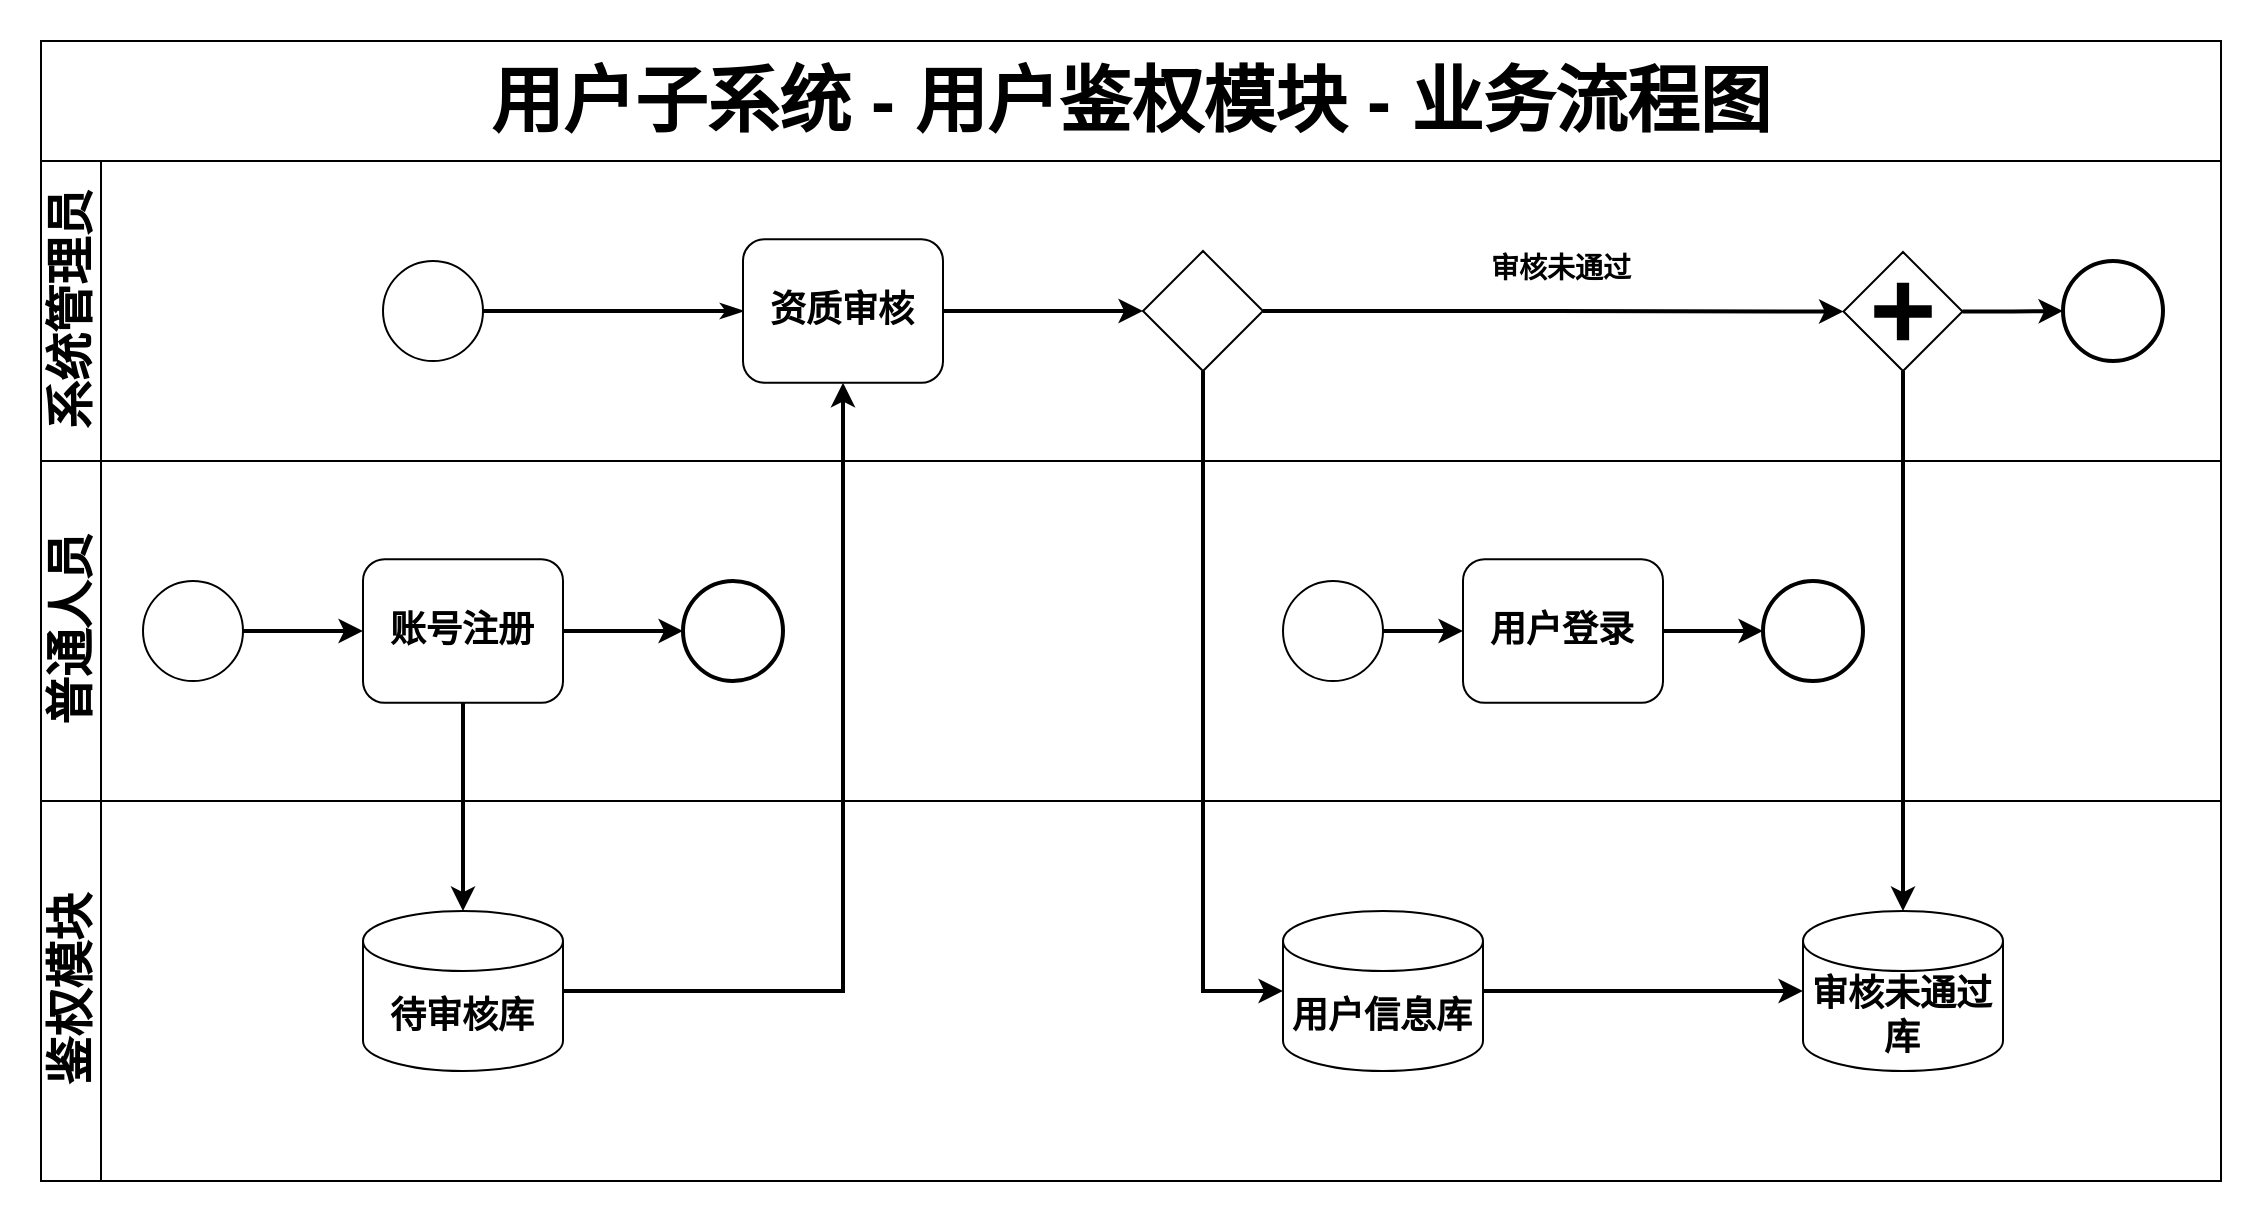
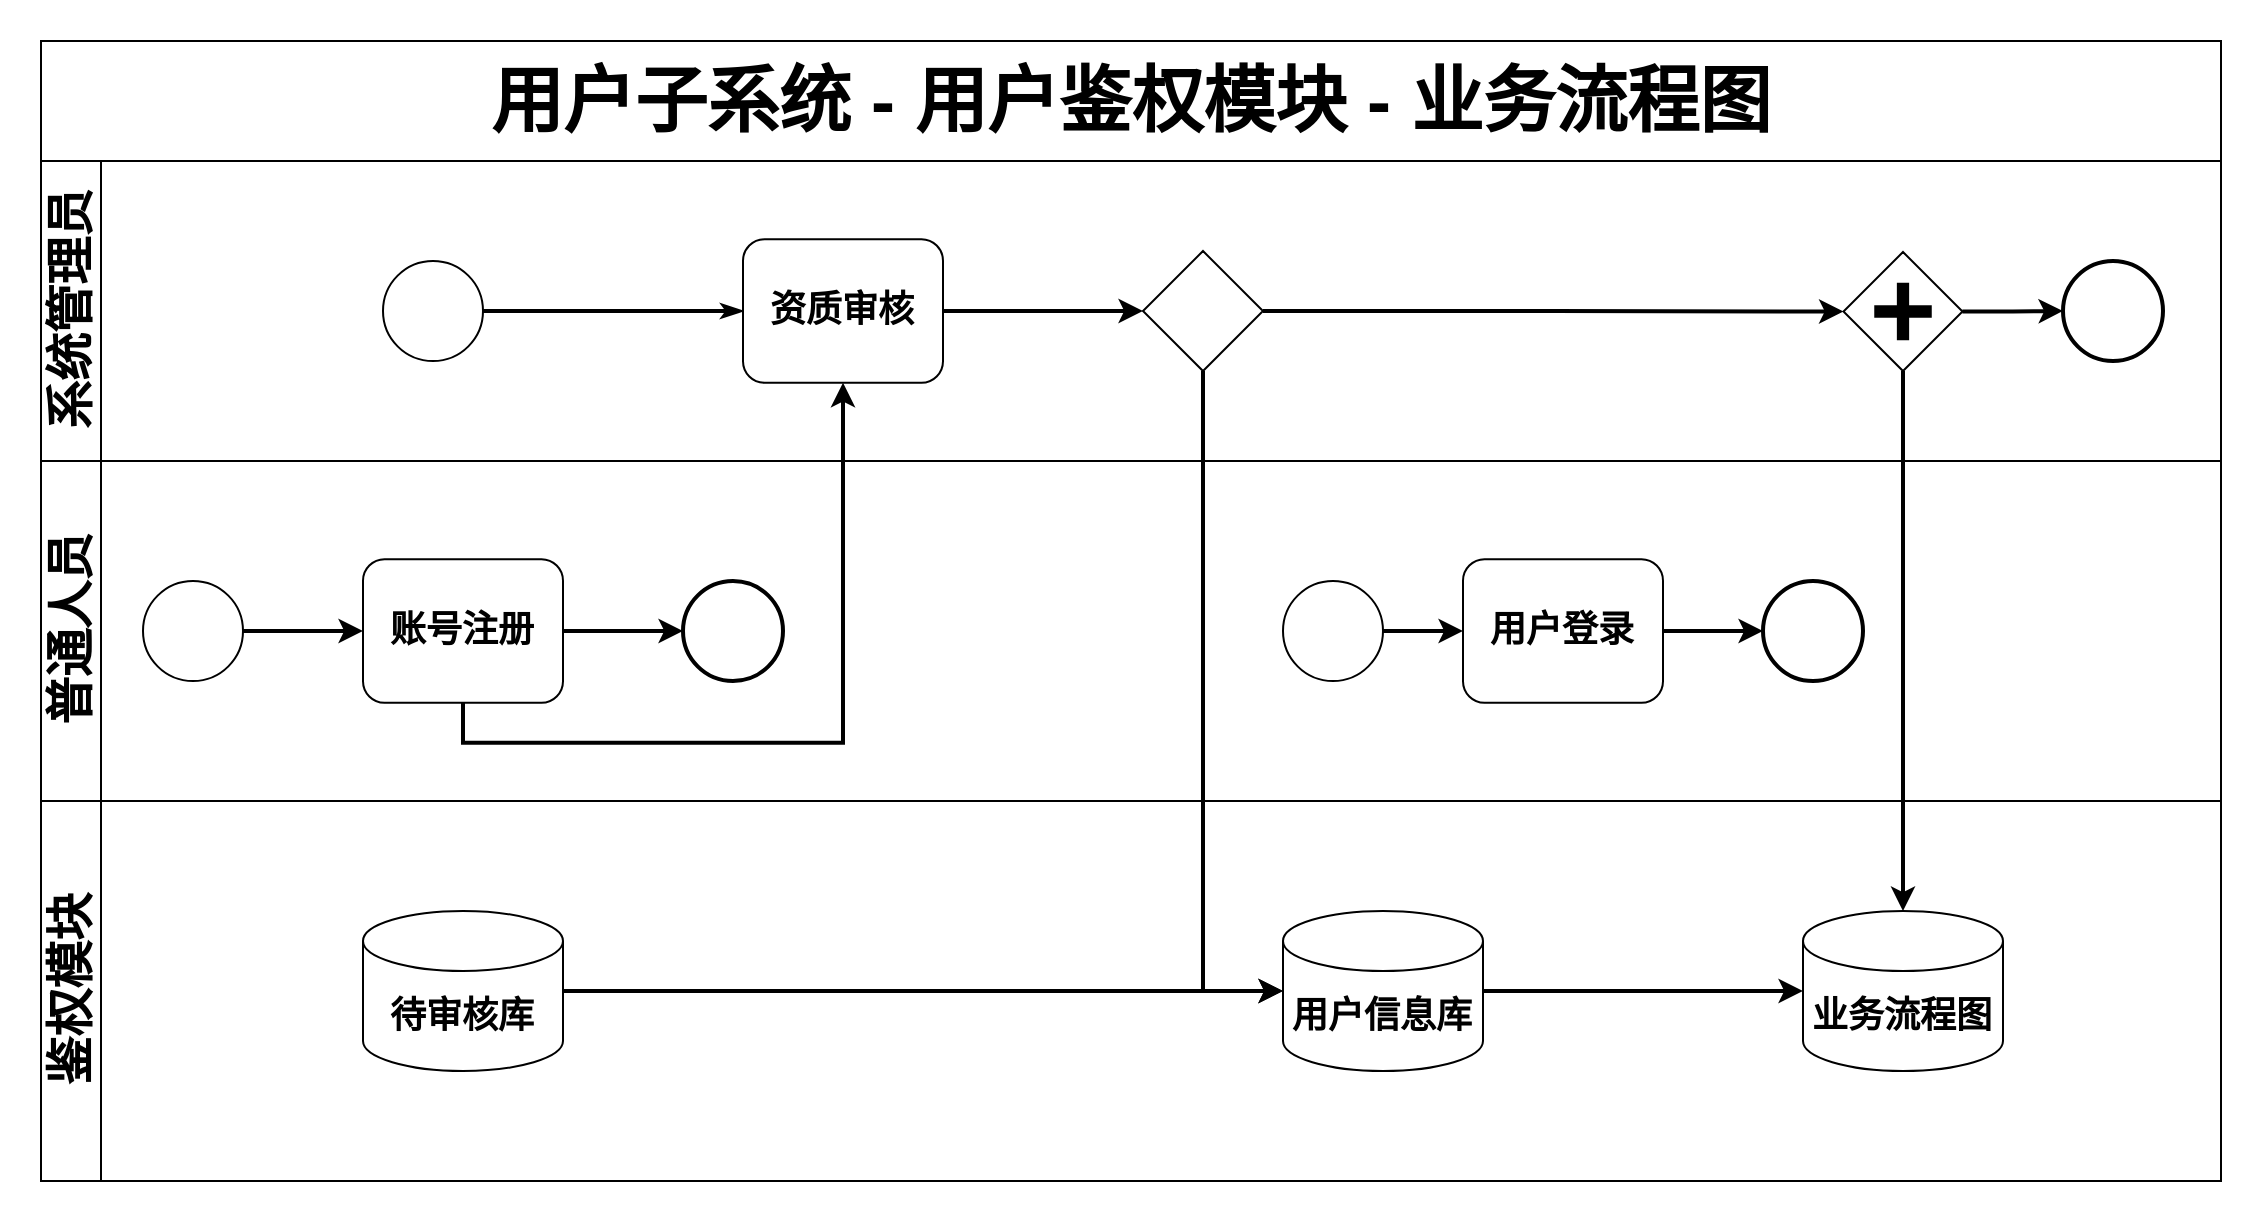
(1562, 269) -> none
(463, 849) -> (649, 743)
(843, 898) -> (1021, 991)
(1903, 1017) -> (1903, 1017)
